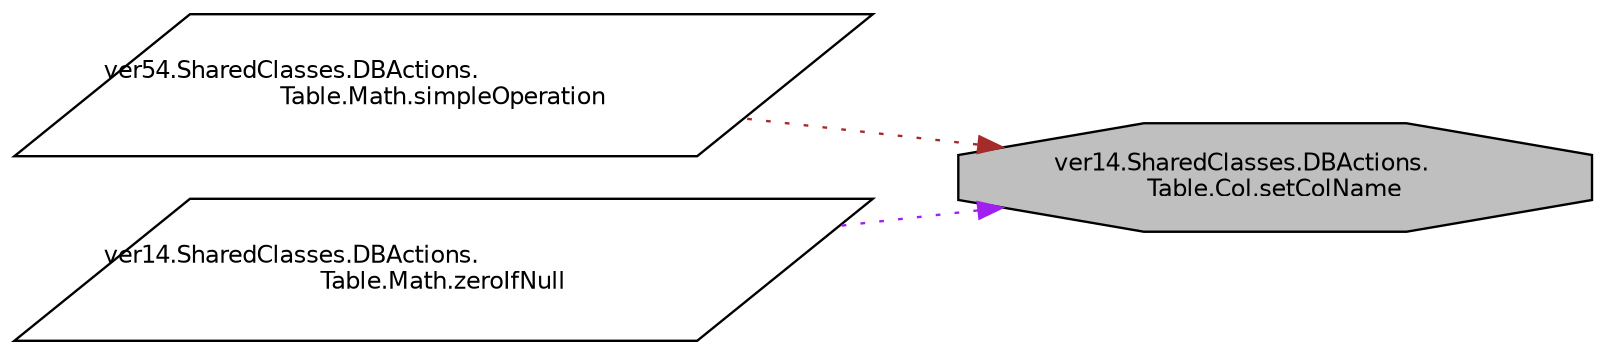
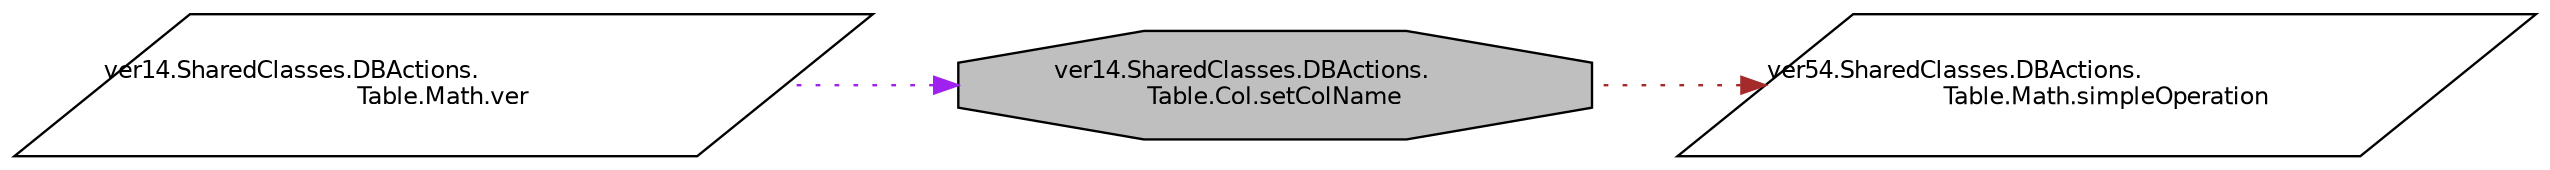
(861, 132) -> (1667, 85)
(444, 270) -> (444, 85)
